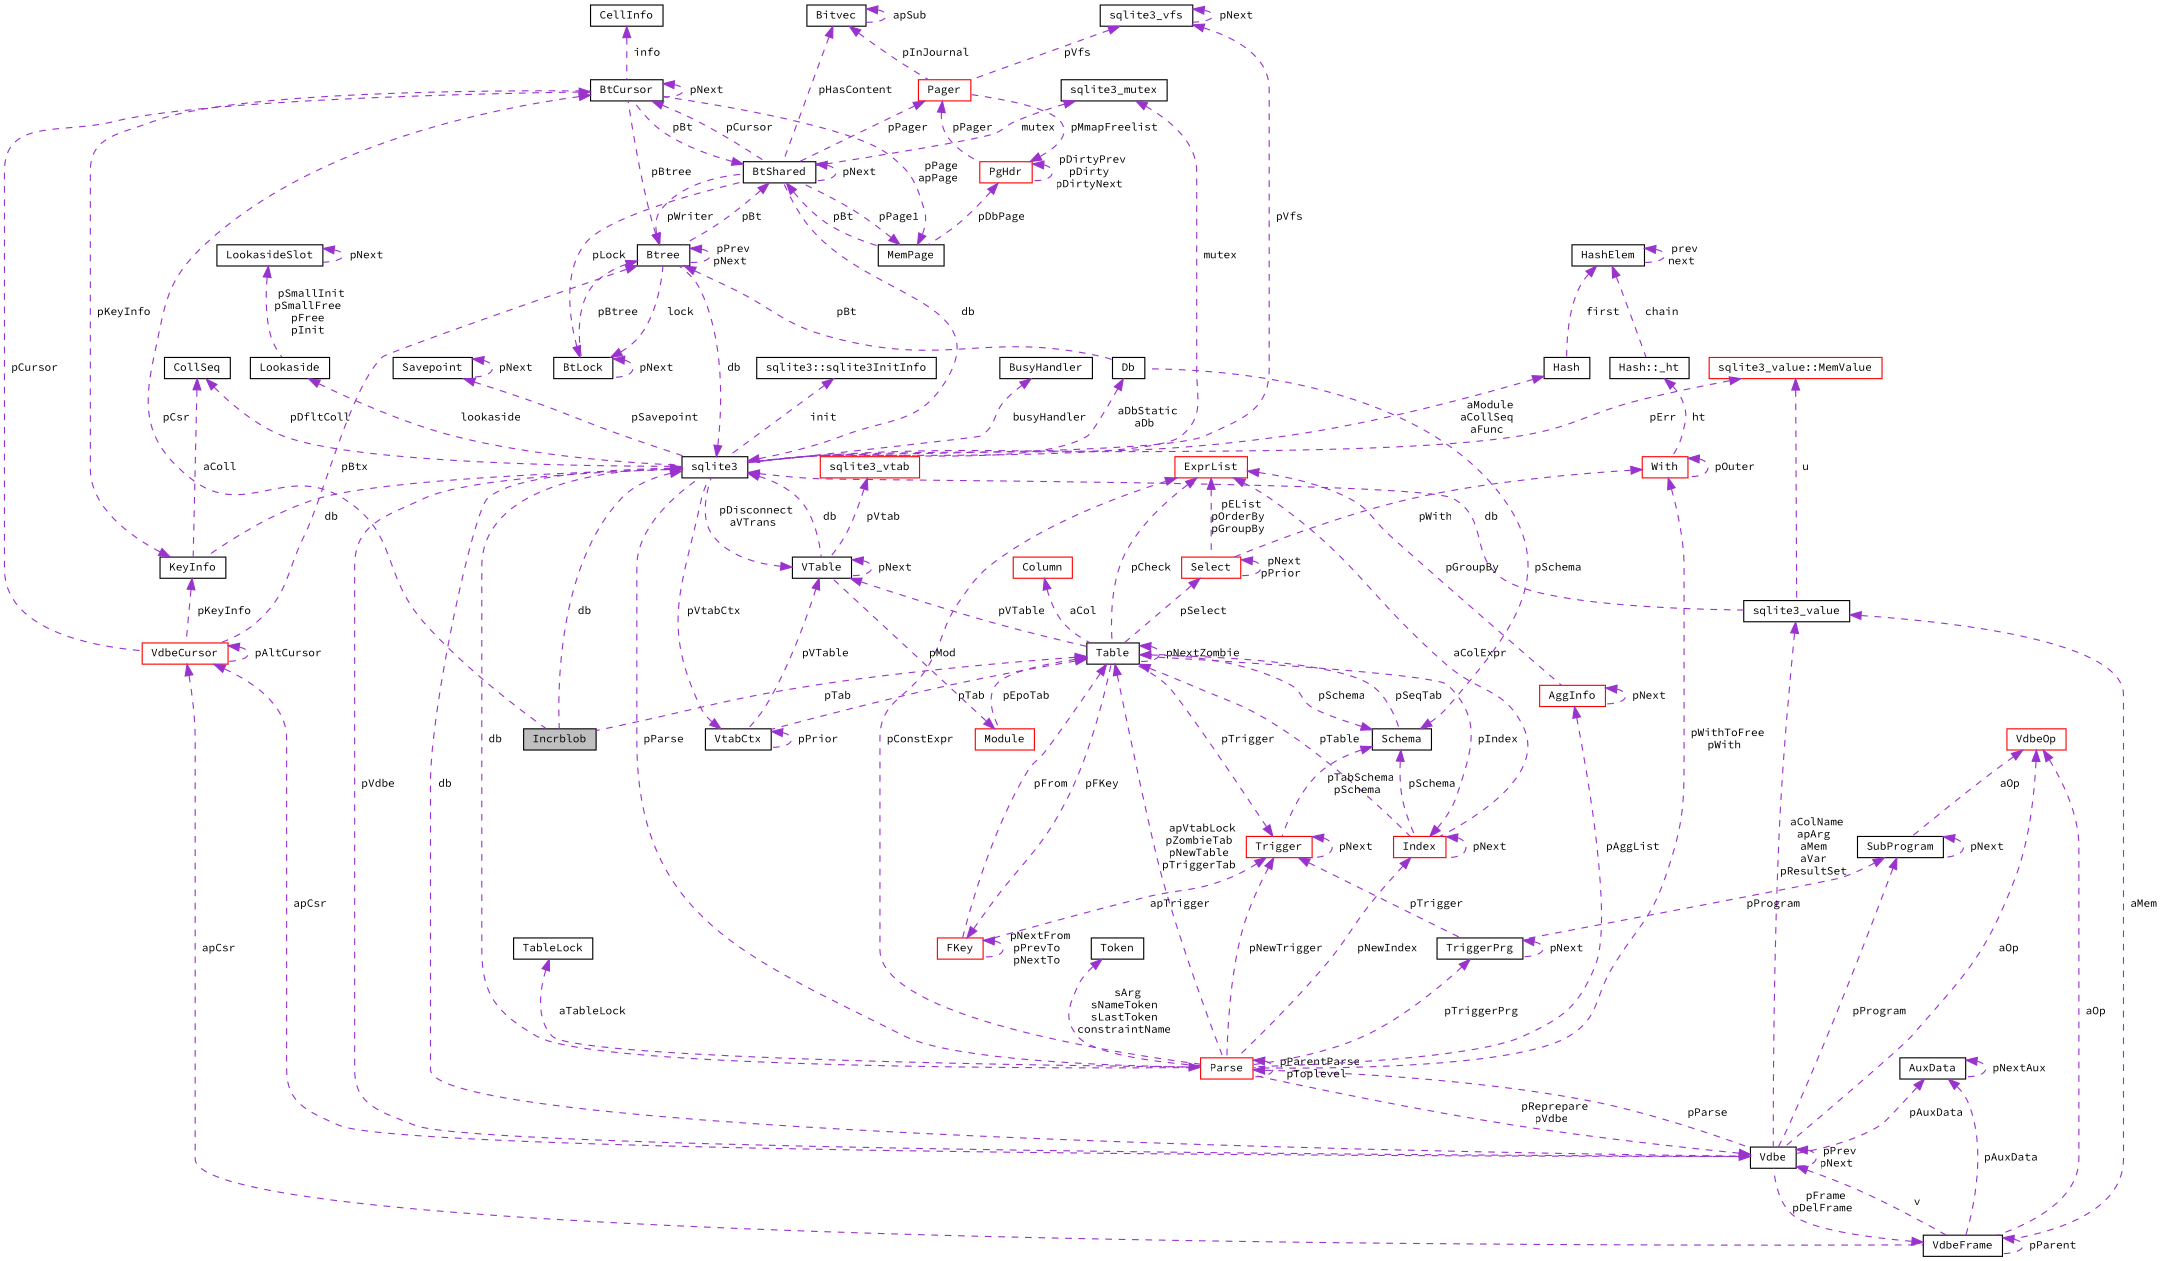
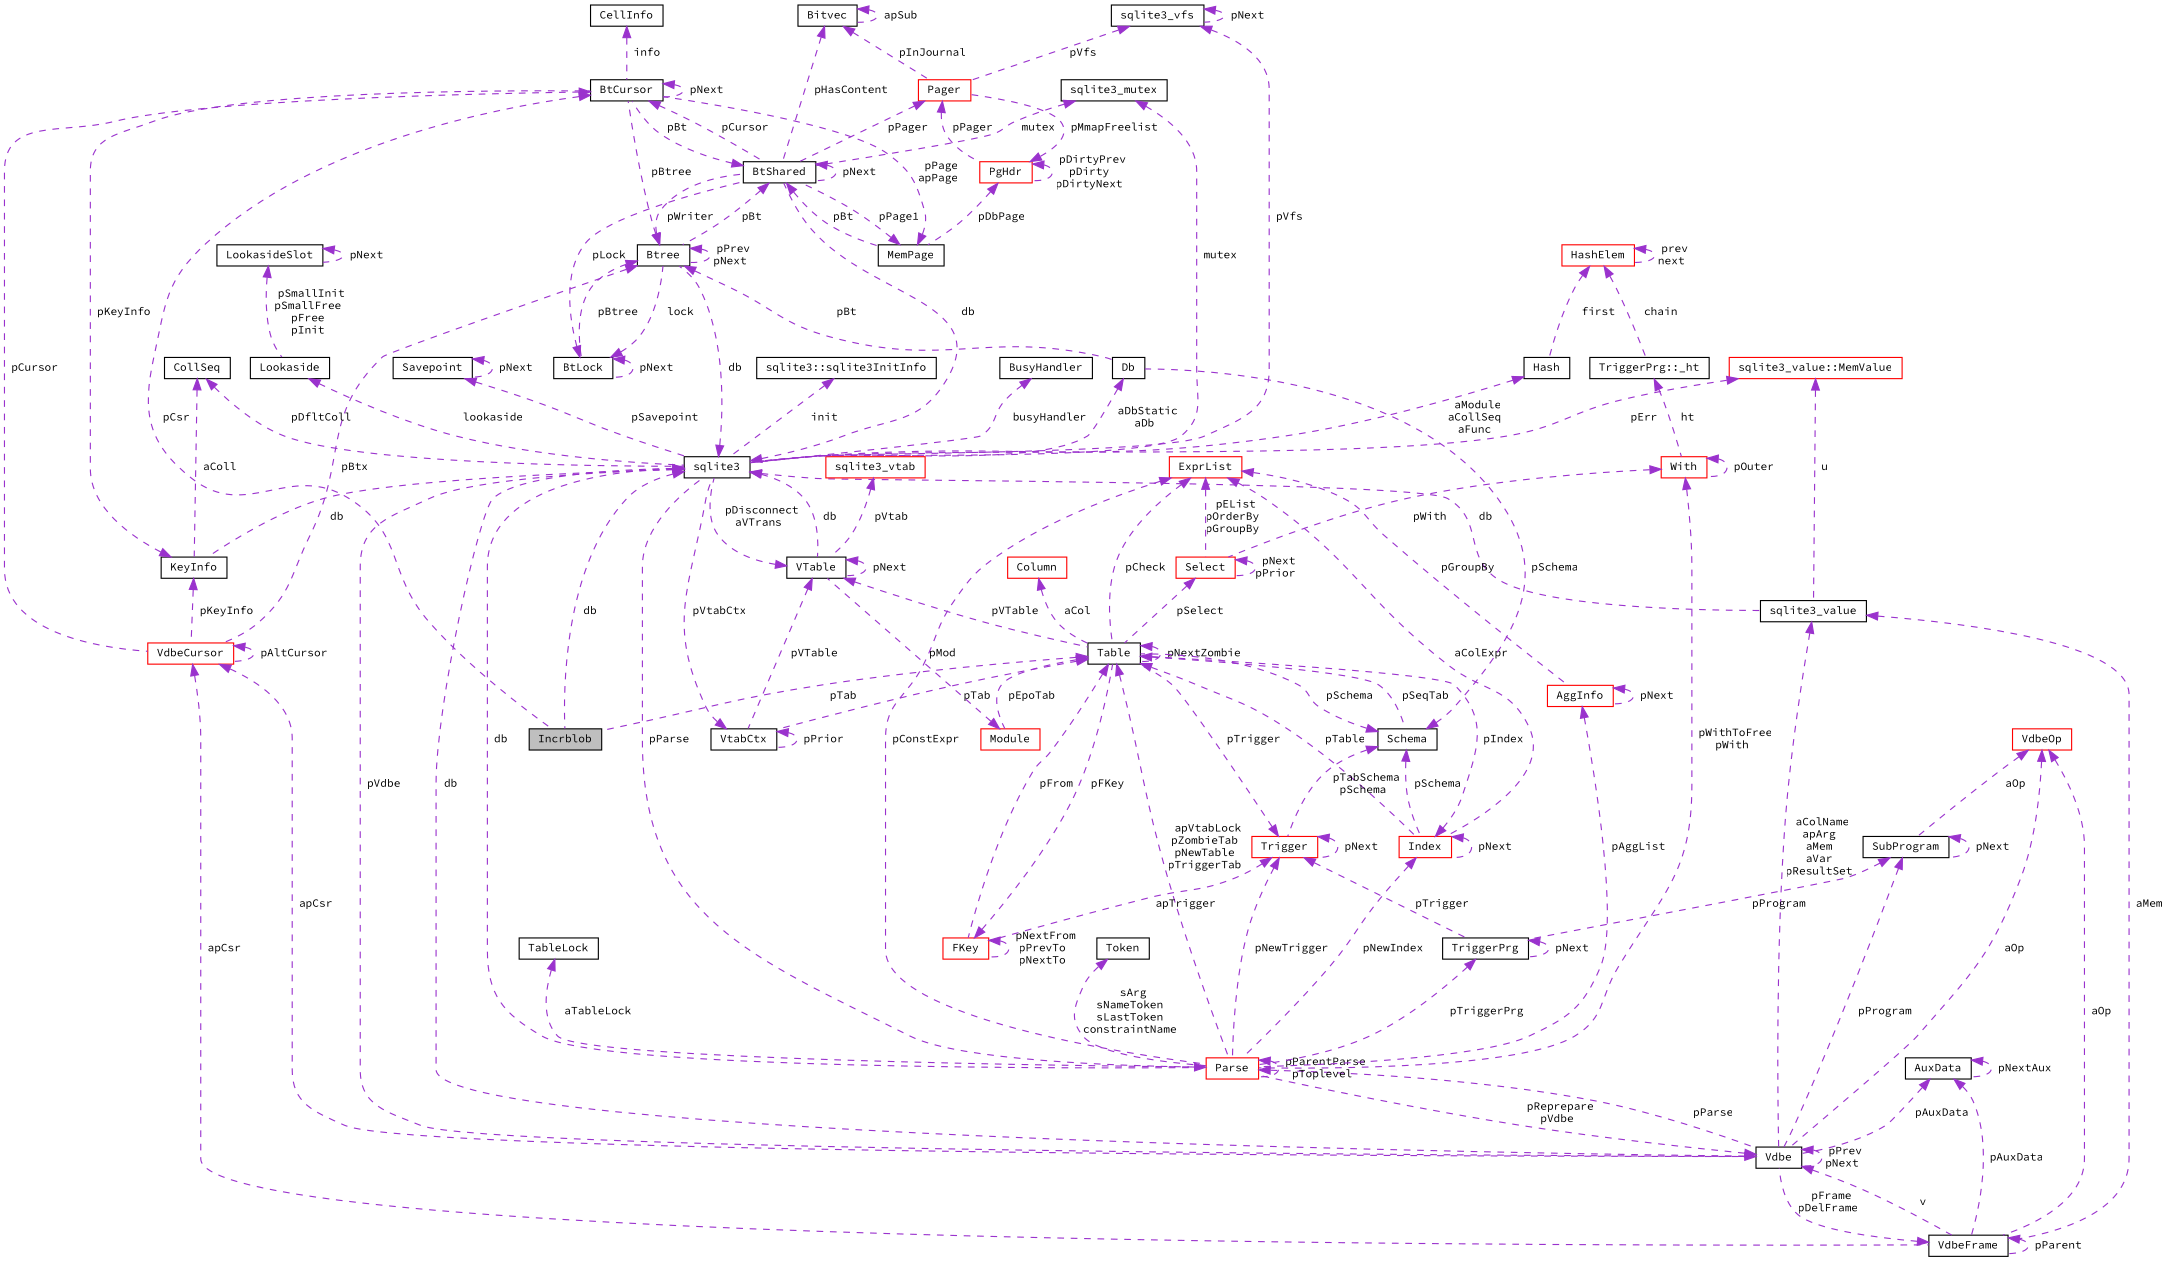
(1608, 255) -> (1598, 255)
(1649, 368) -> (1649, 368)
